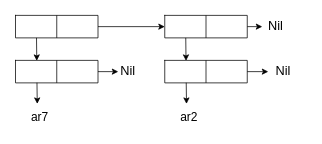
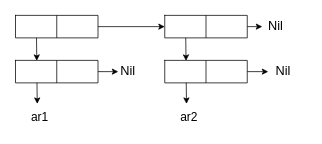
(41, 117) -> (41, 117)
